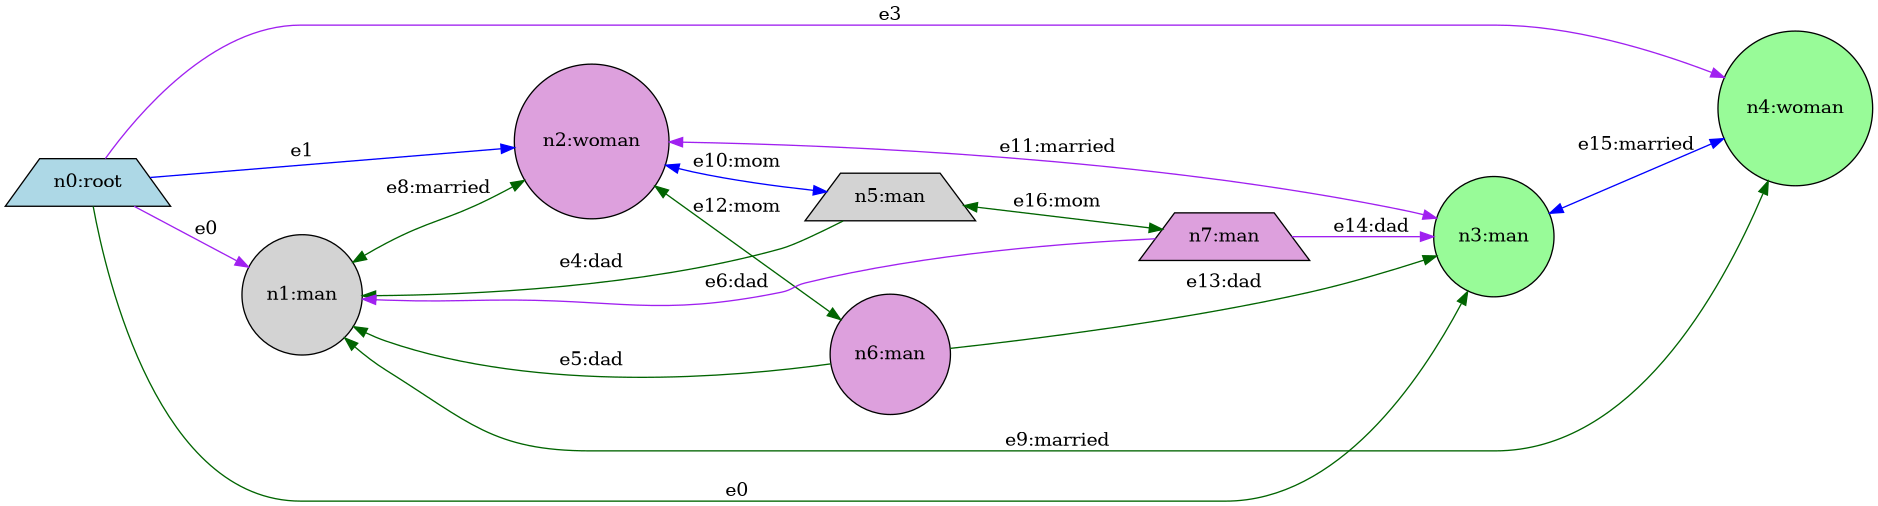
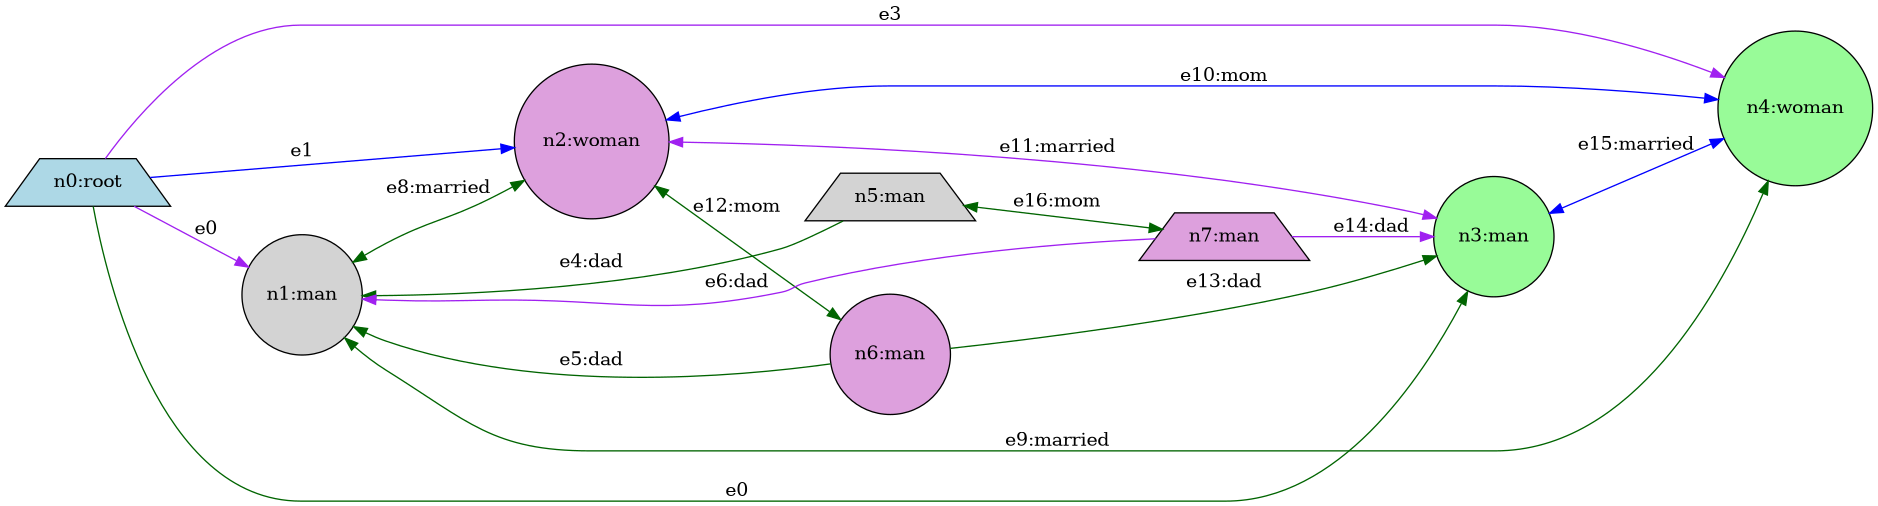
(745, 181) -> (1191, 86)
